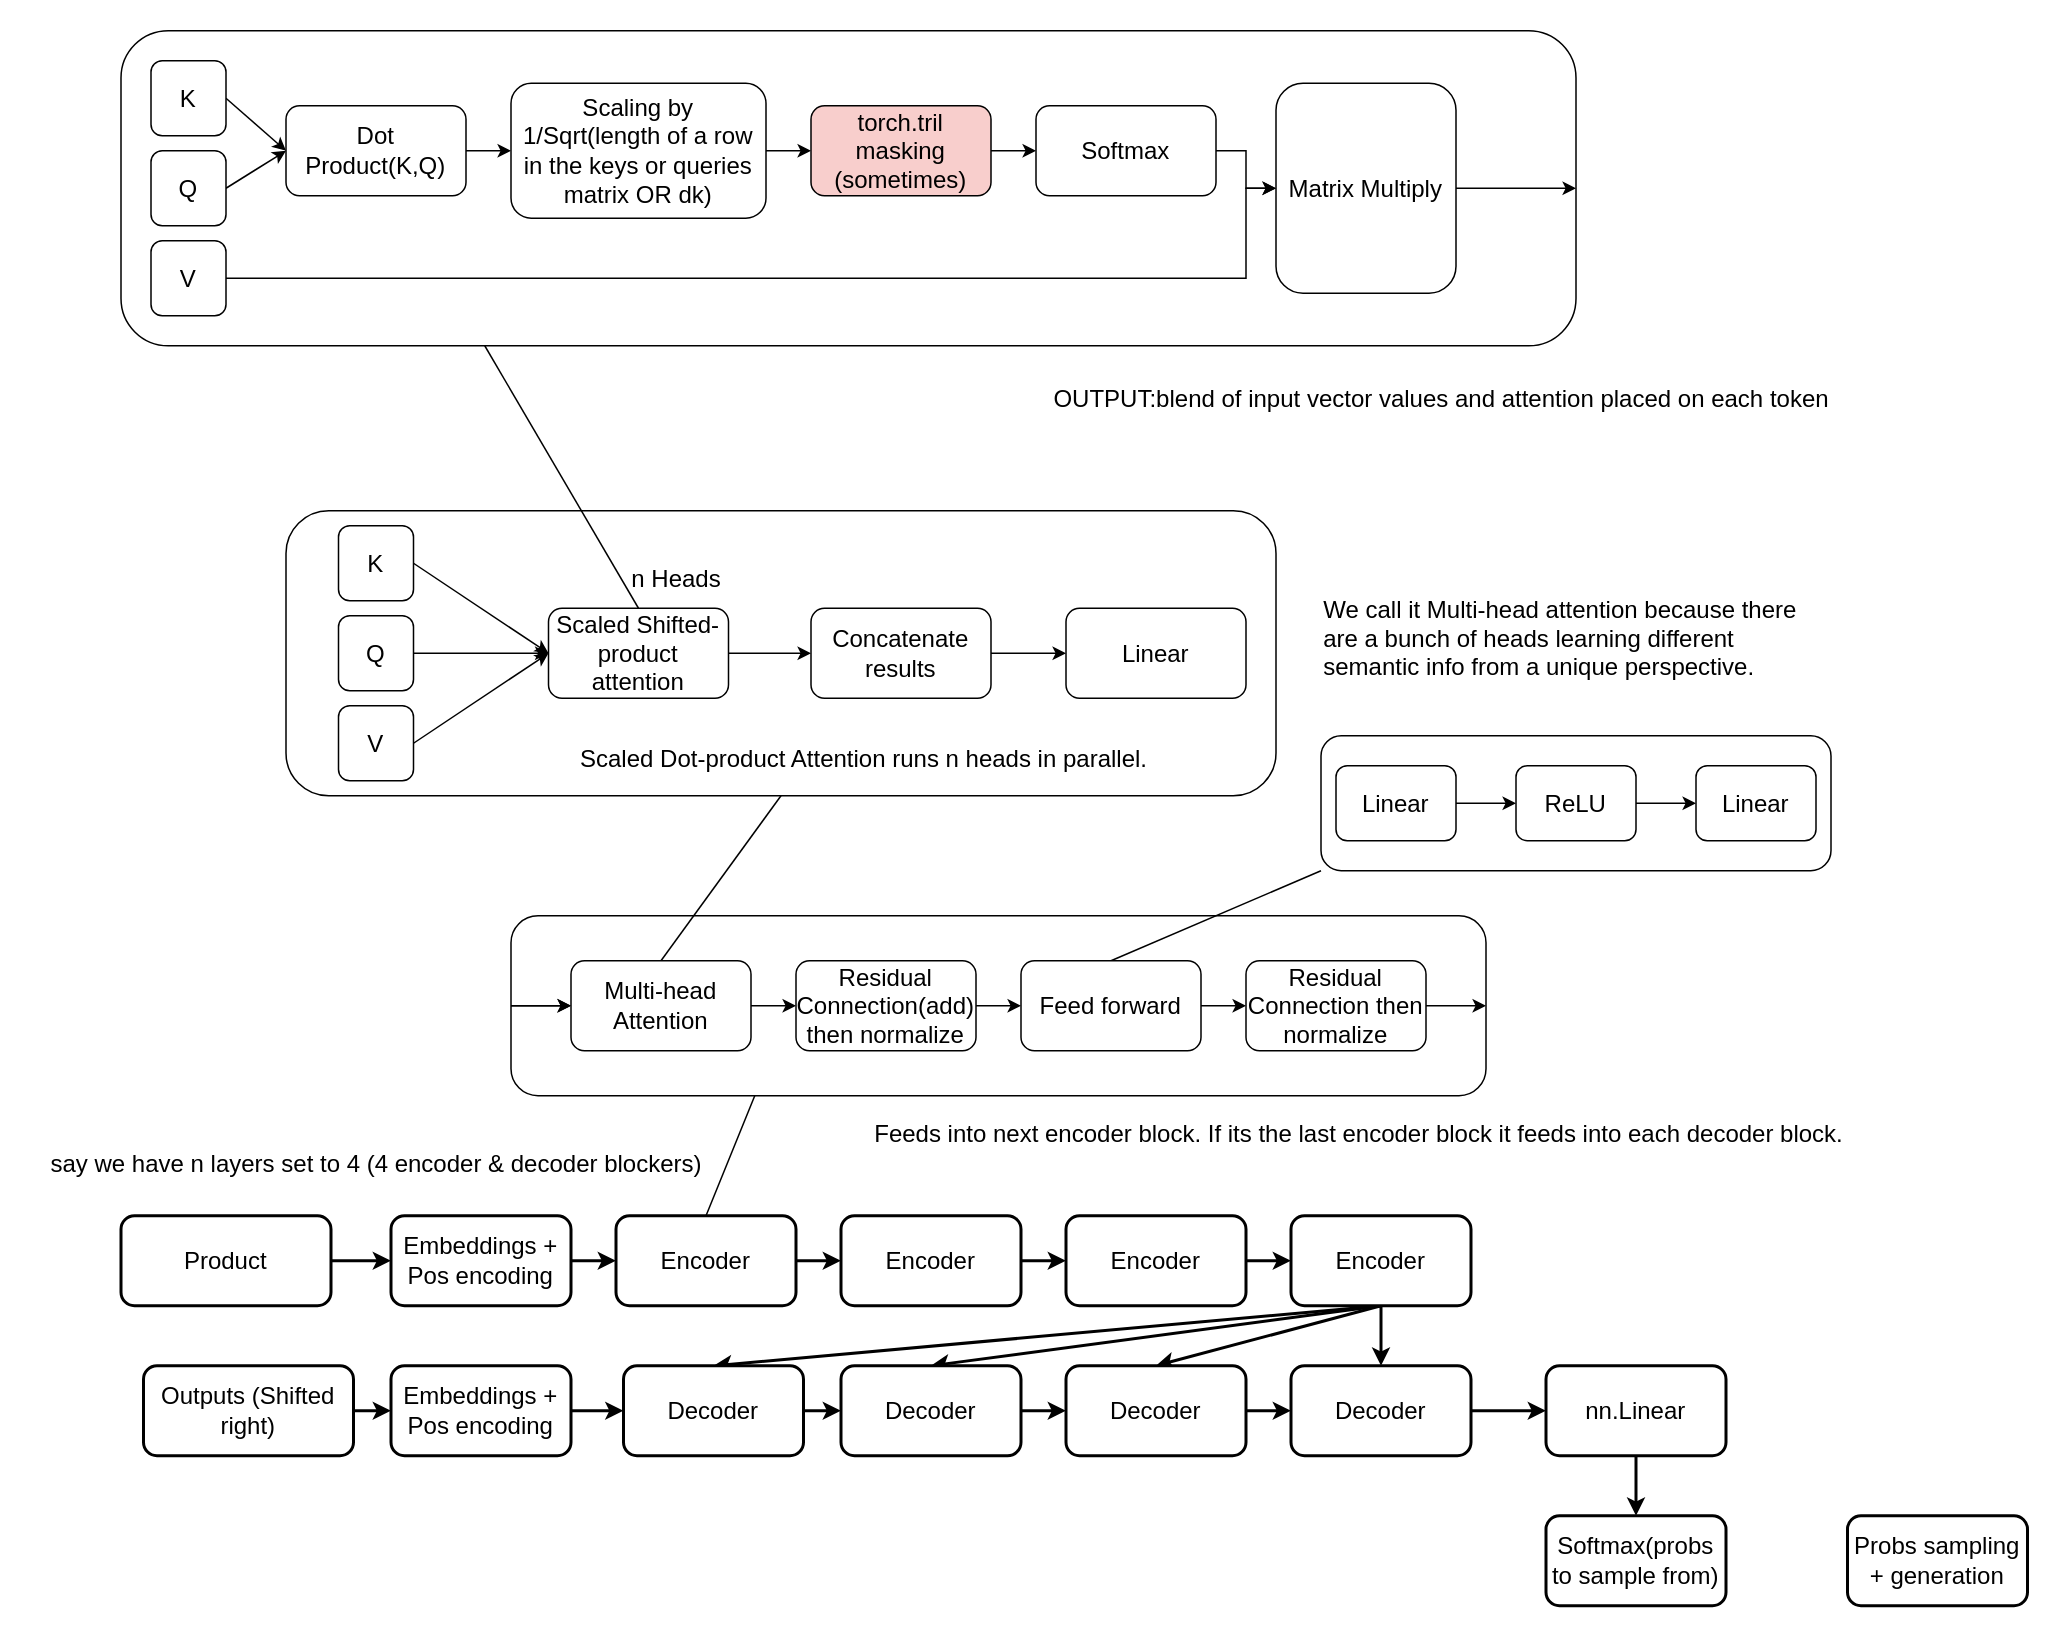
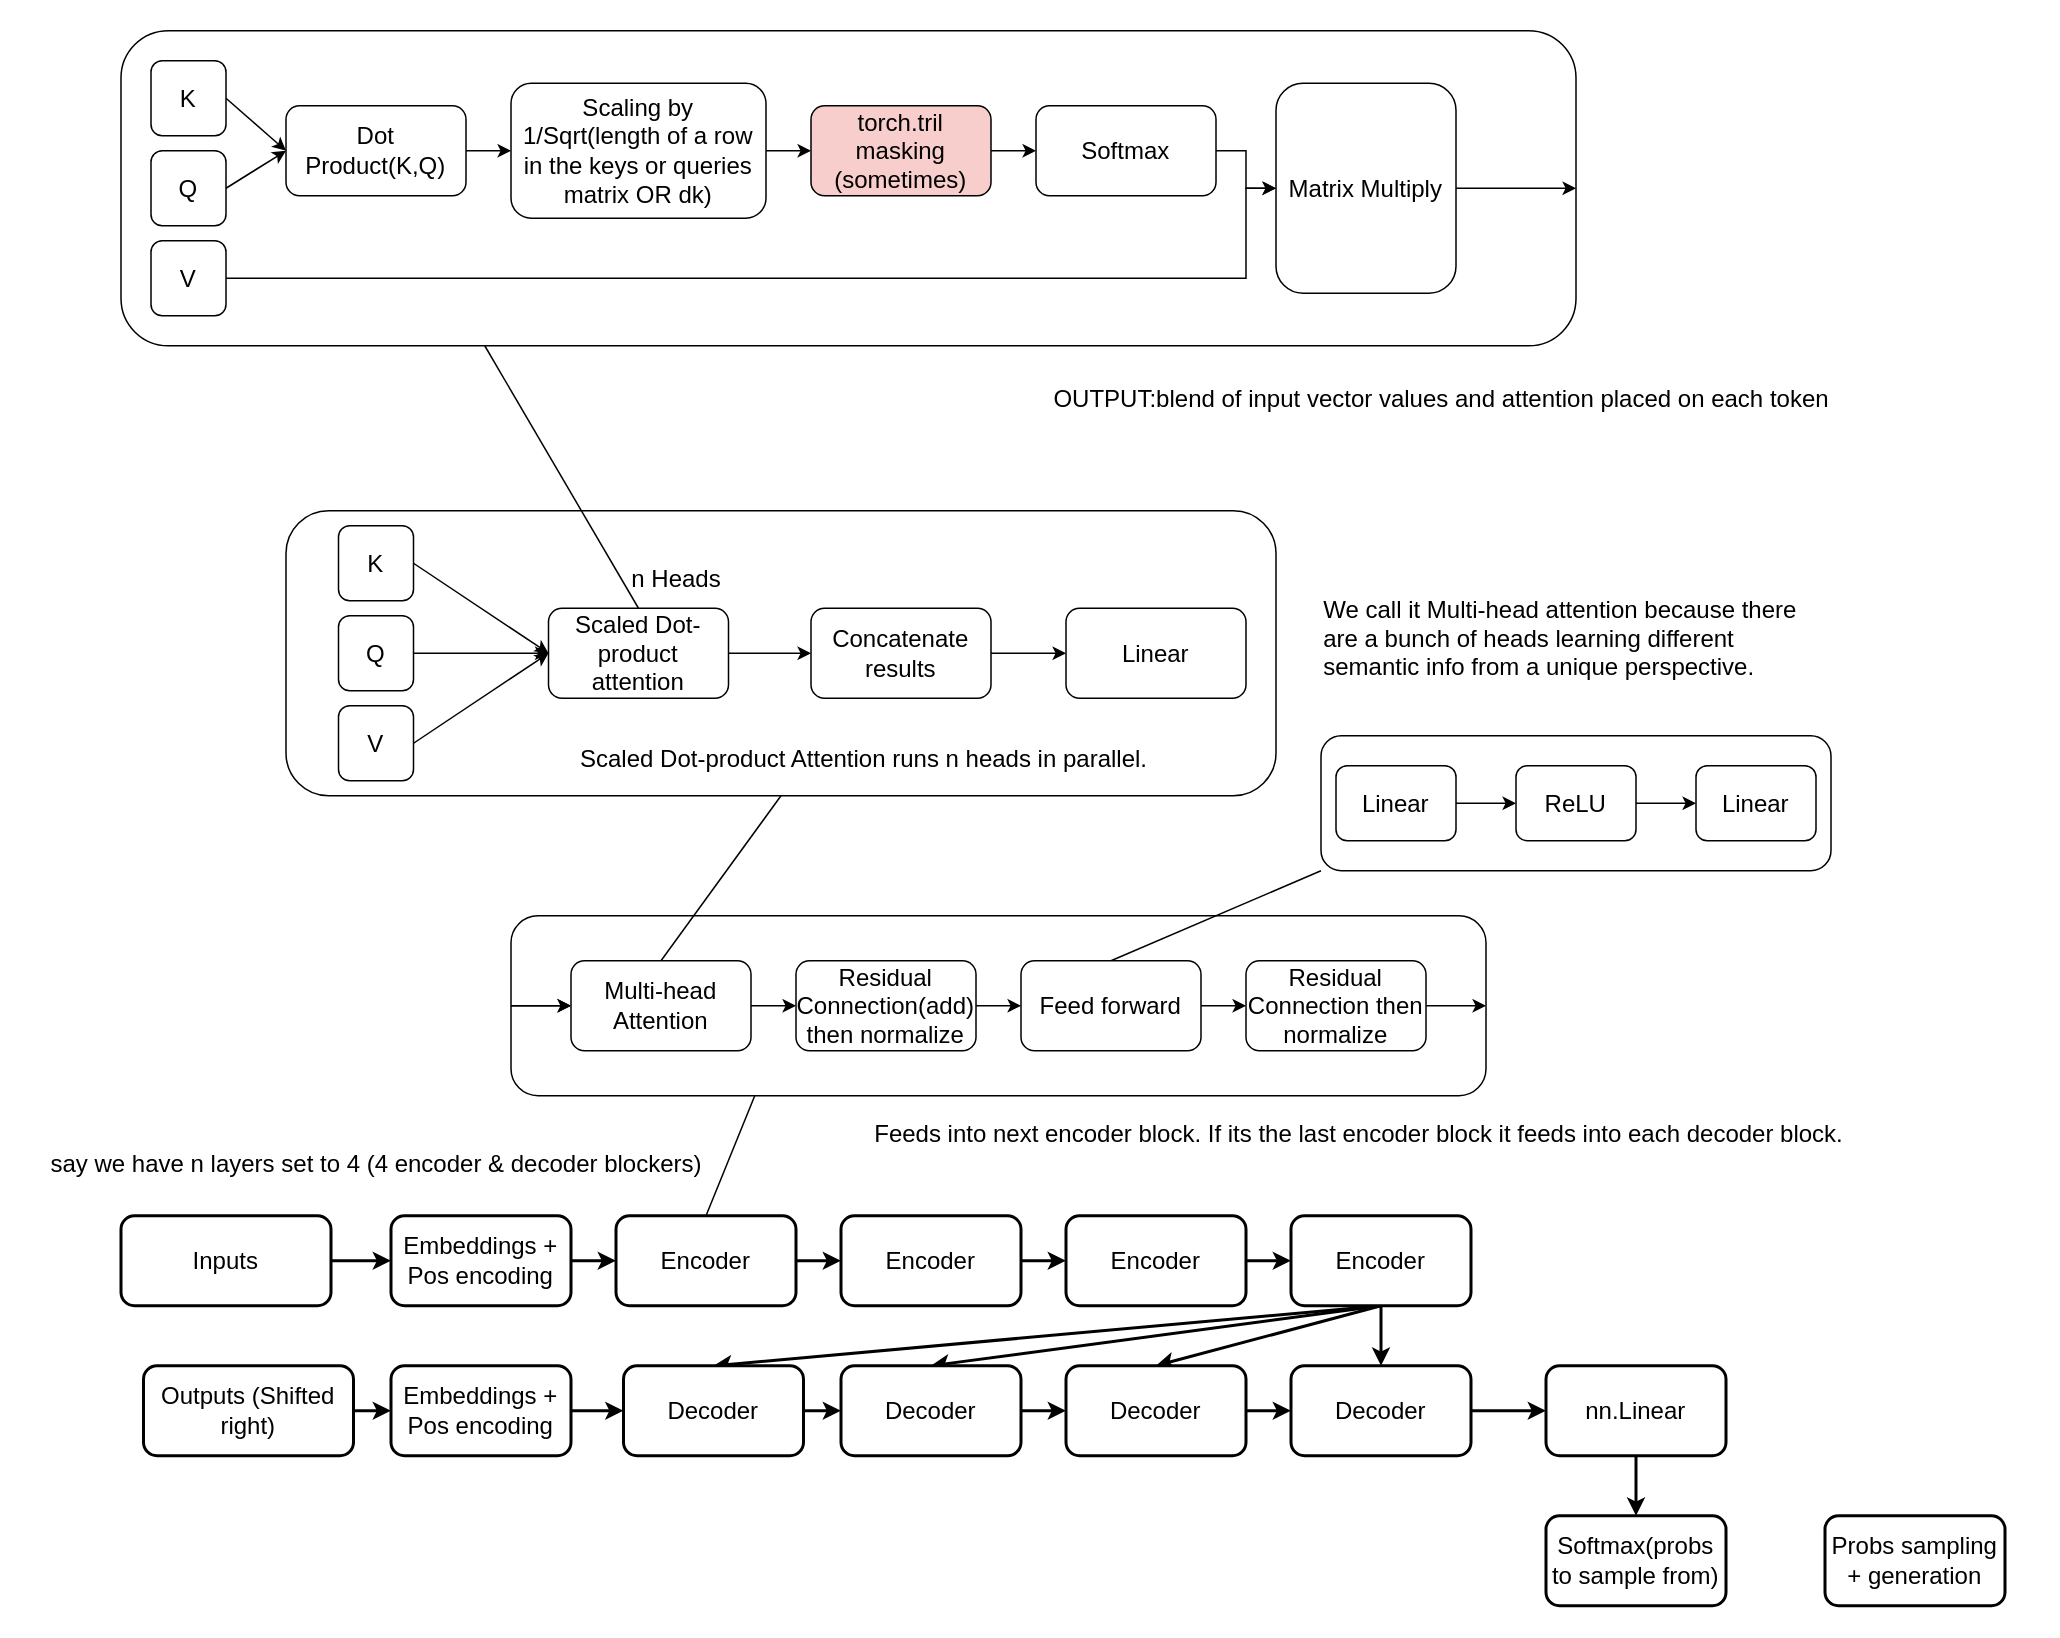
(638, 653) -> (638, 653)
(226, 1261) -> (226, 1261)
(1937, 1561) -> (1915, 1561)
